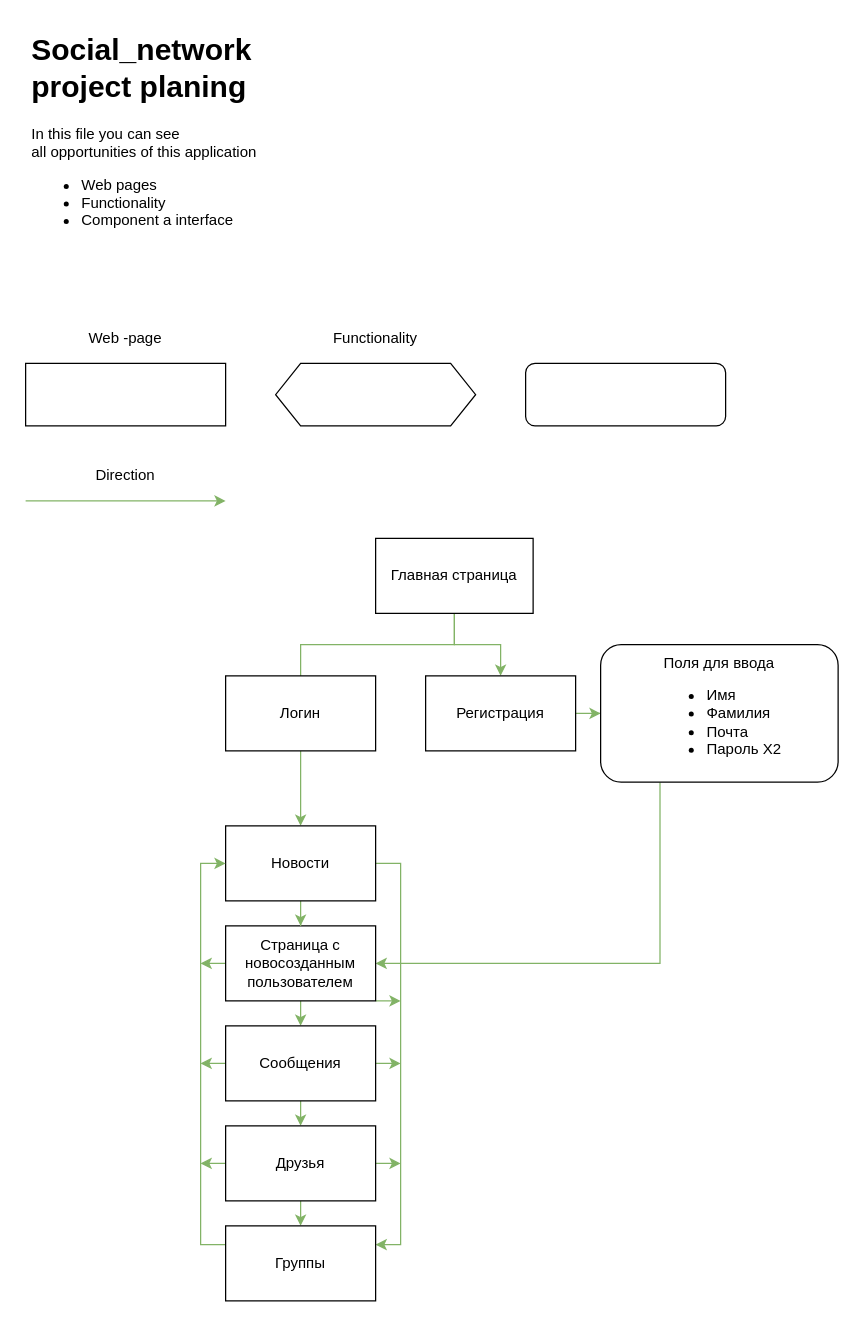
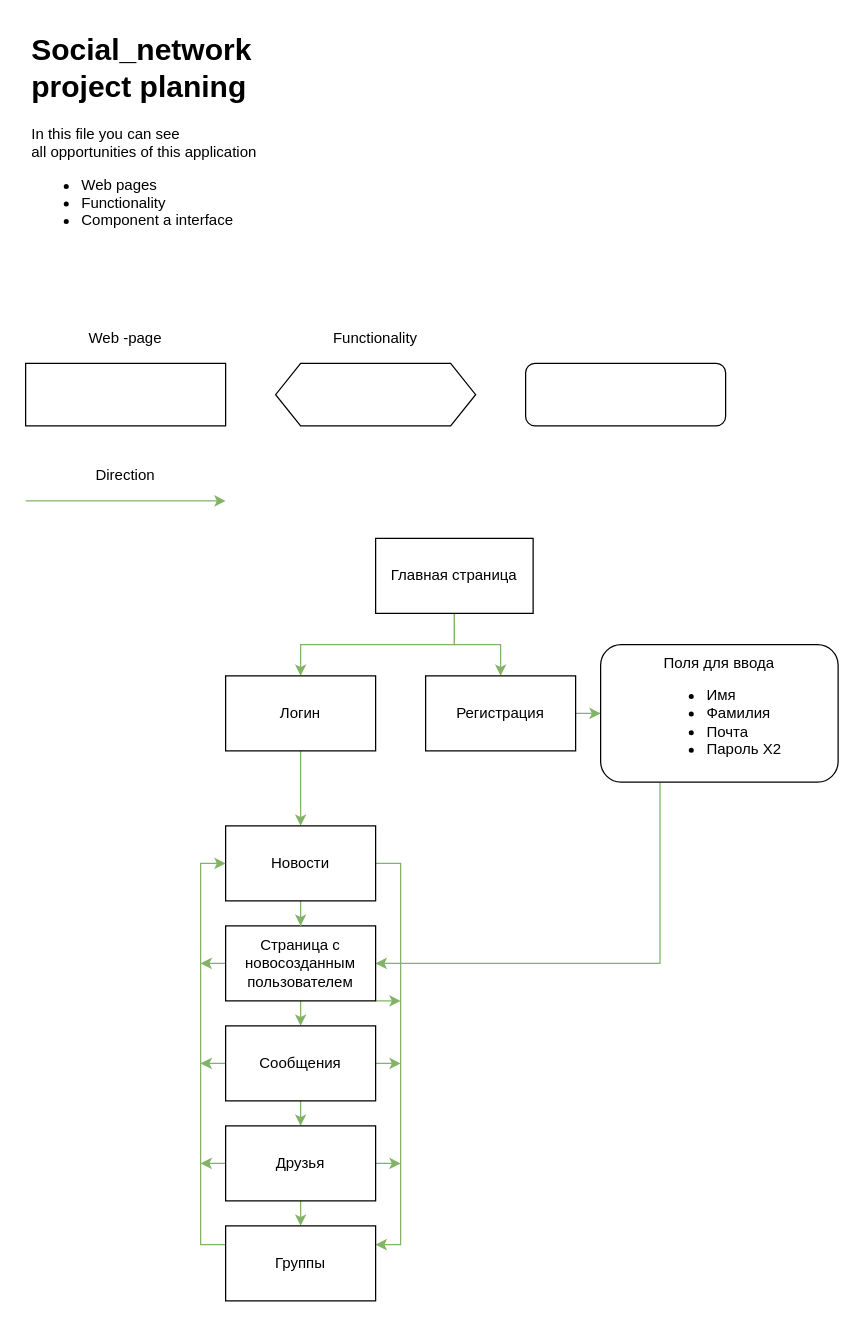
(301, 669) -> (301, 666)
